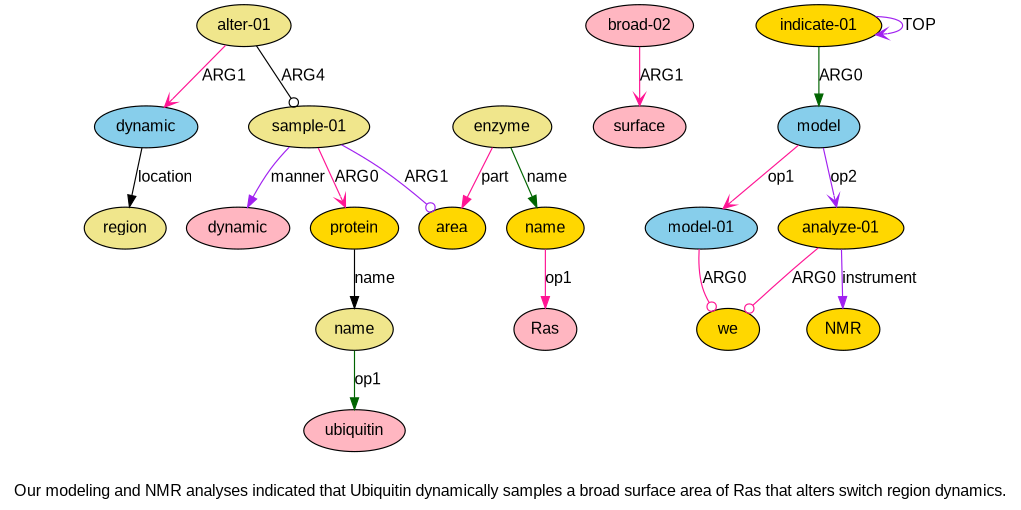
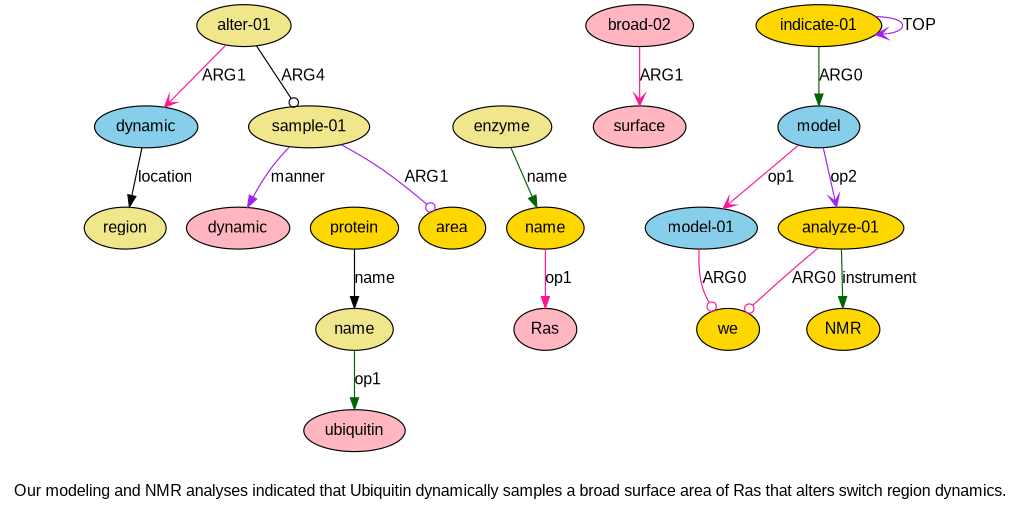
(329, 172) -> none
(480, 172) -> none
(842, 273) -> (842, 273)
